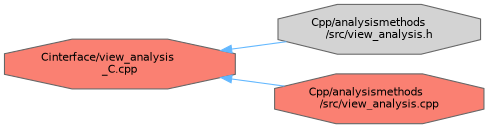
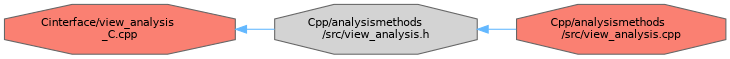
(258, 83) -> (502, 29)
